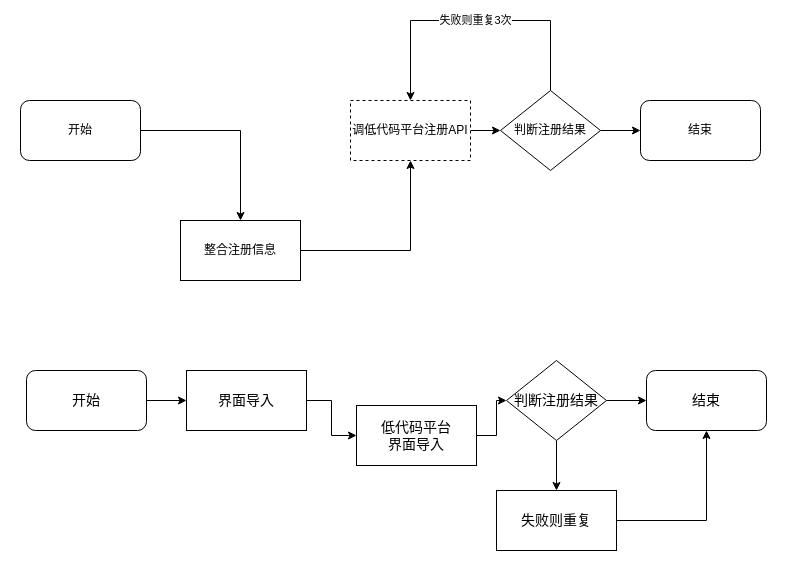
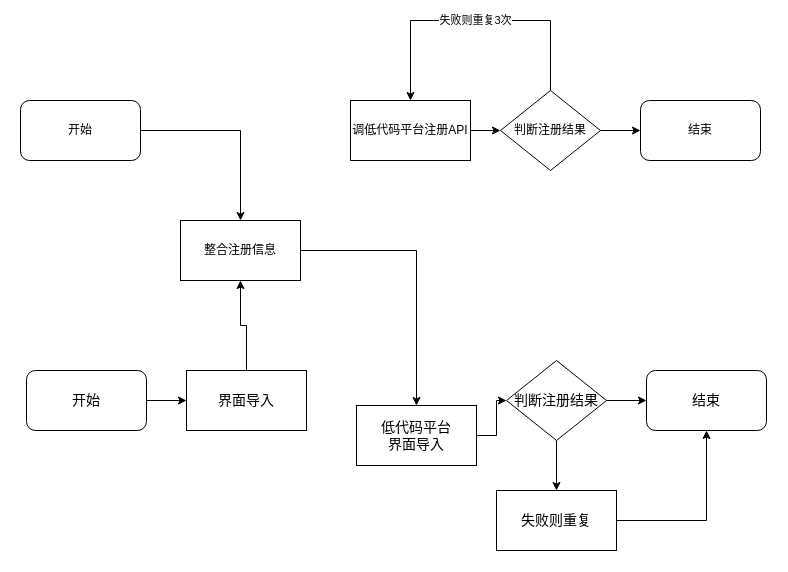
(411, 131) -> (411, 131)
(411, 210) -> (417, 320)
(332, 415) -> (247, 327)
